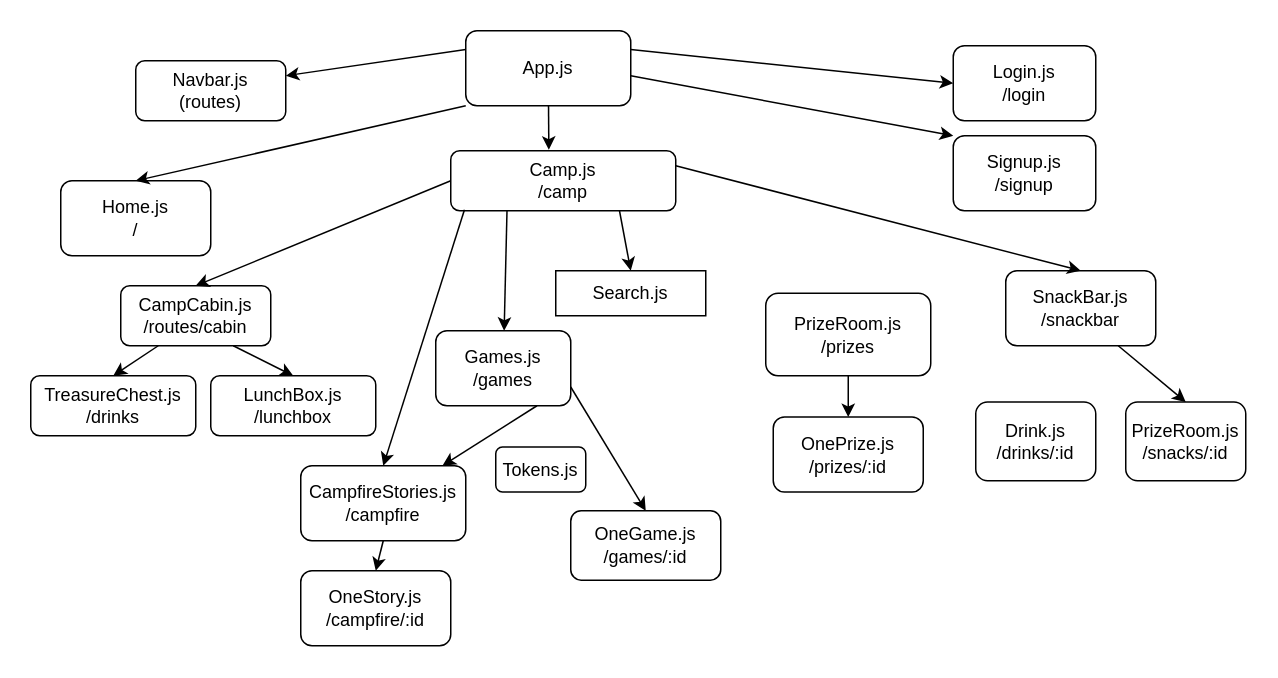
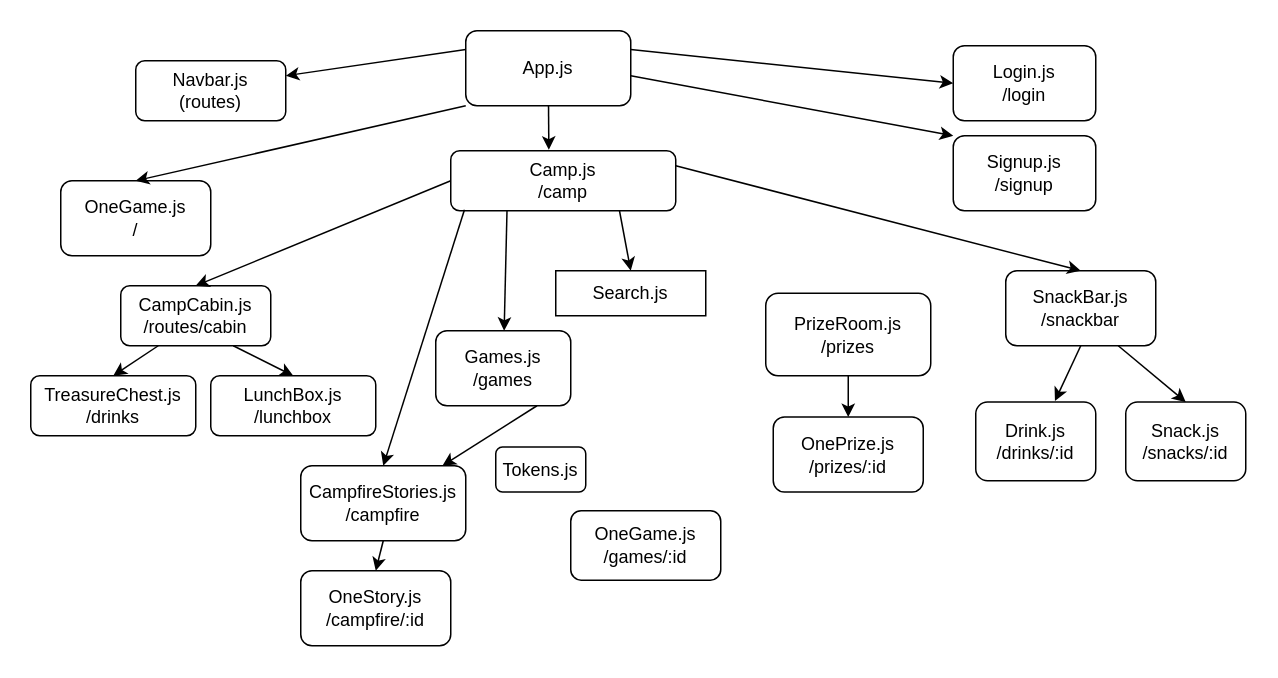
(136, 218) -> (136, 218)
none -> (1070, 369)
(1186, 442) -> (1186, 442)
(606, 444) -> none
